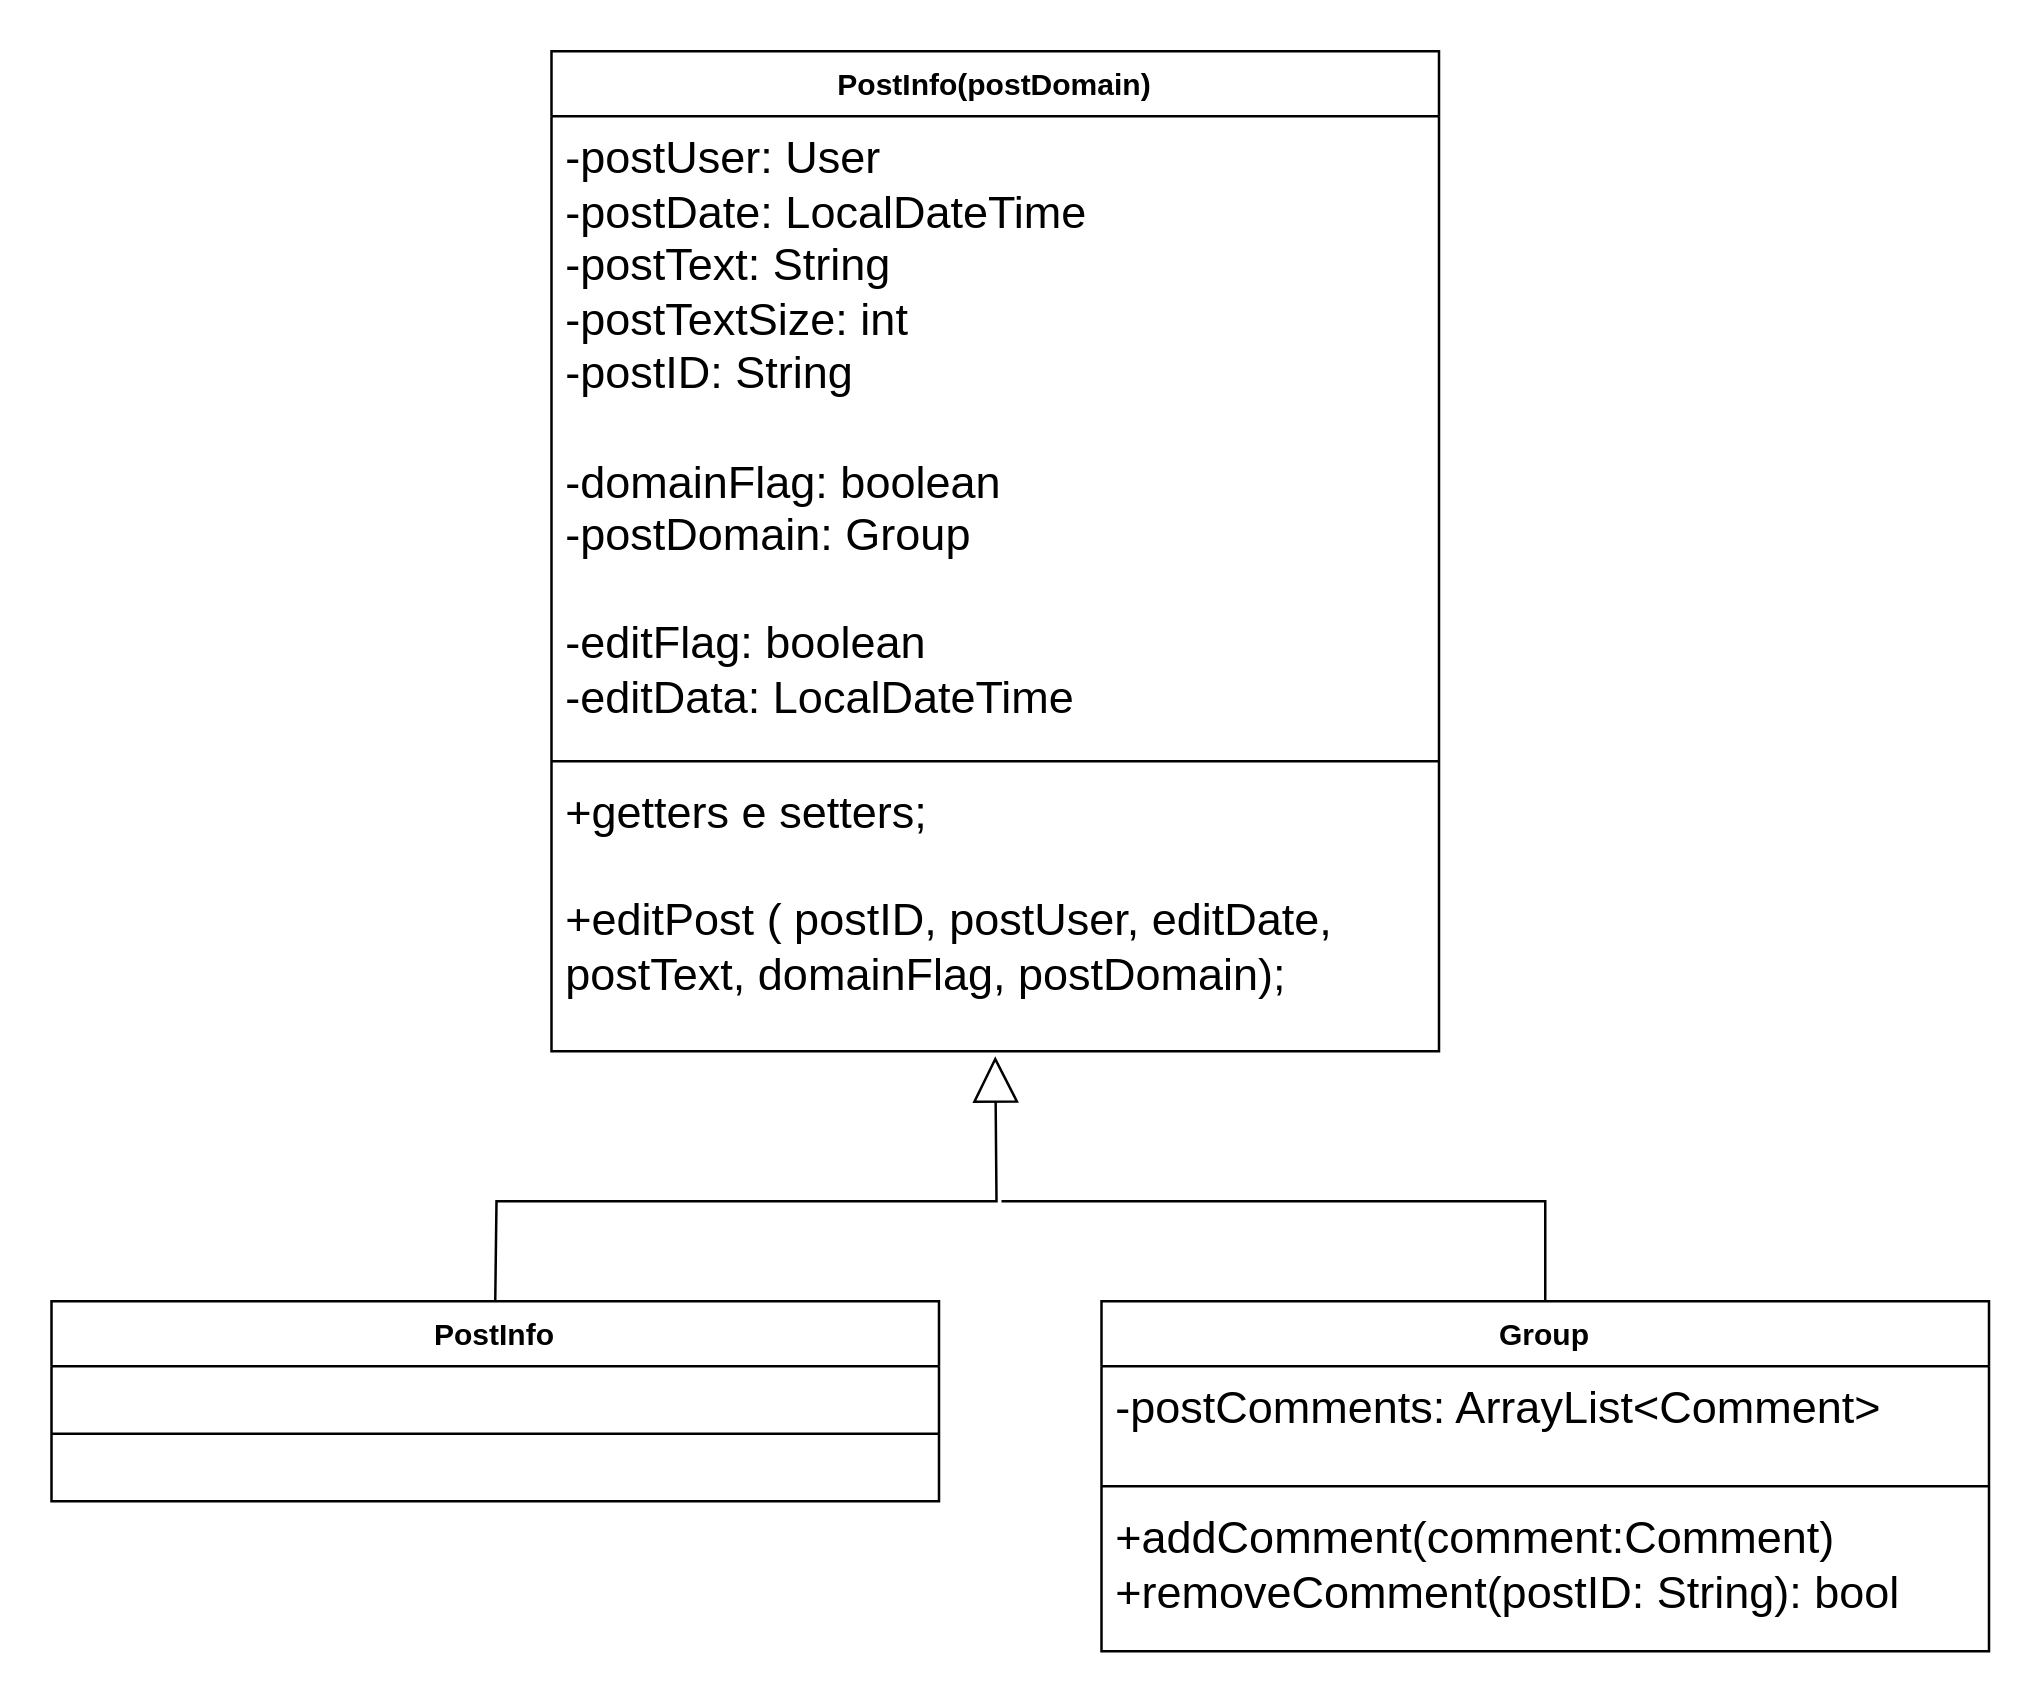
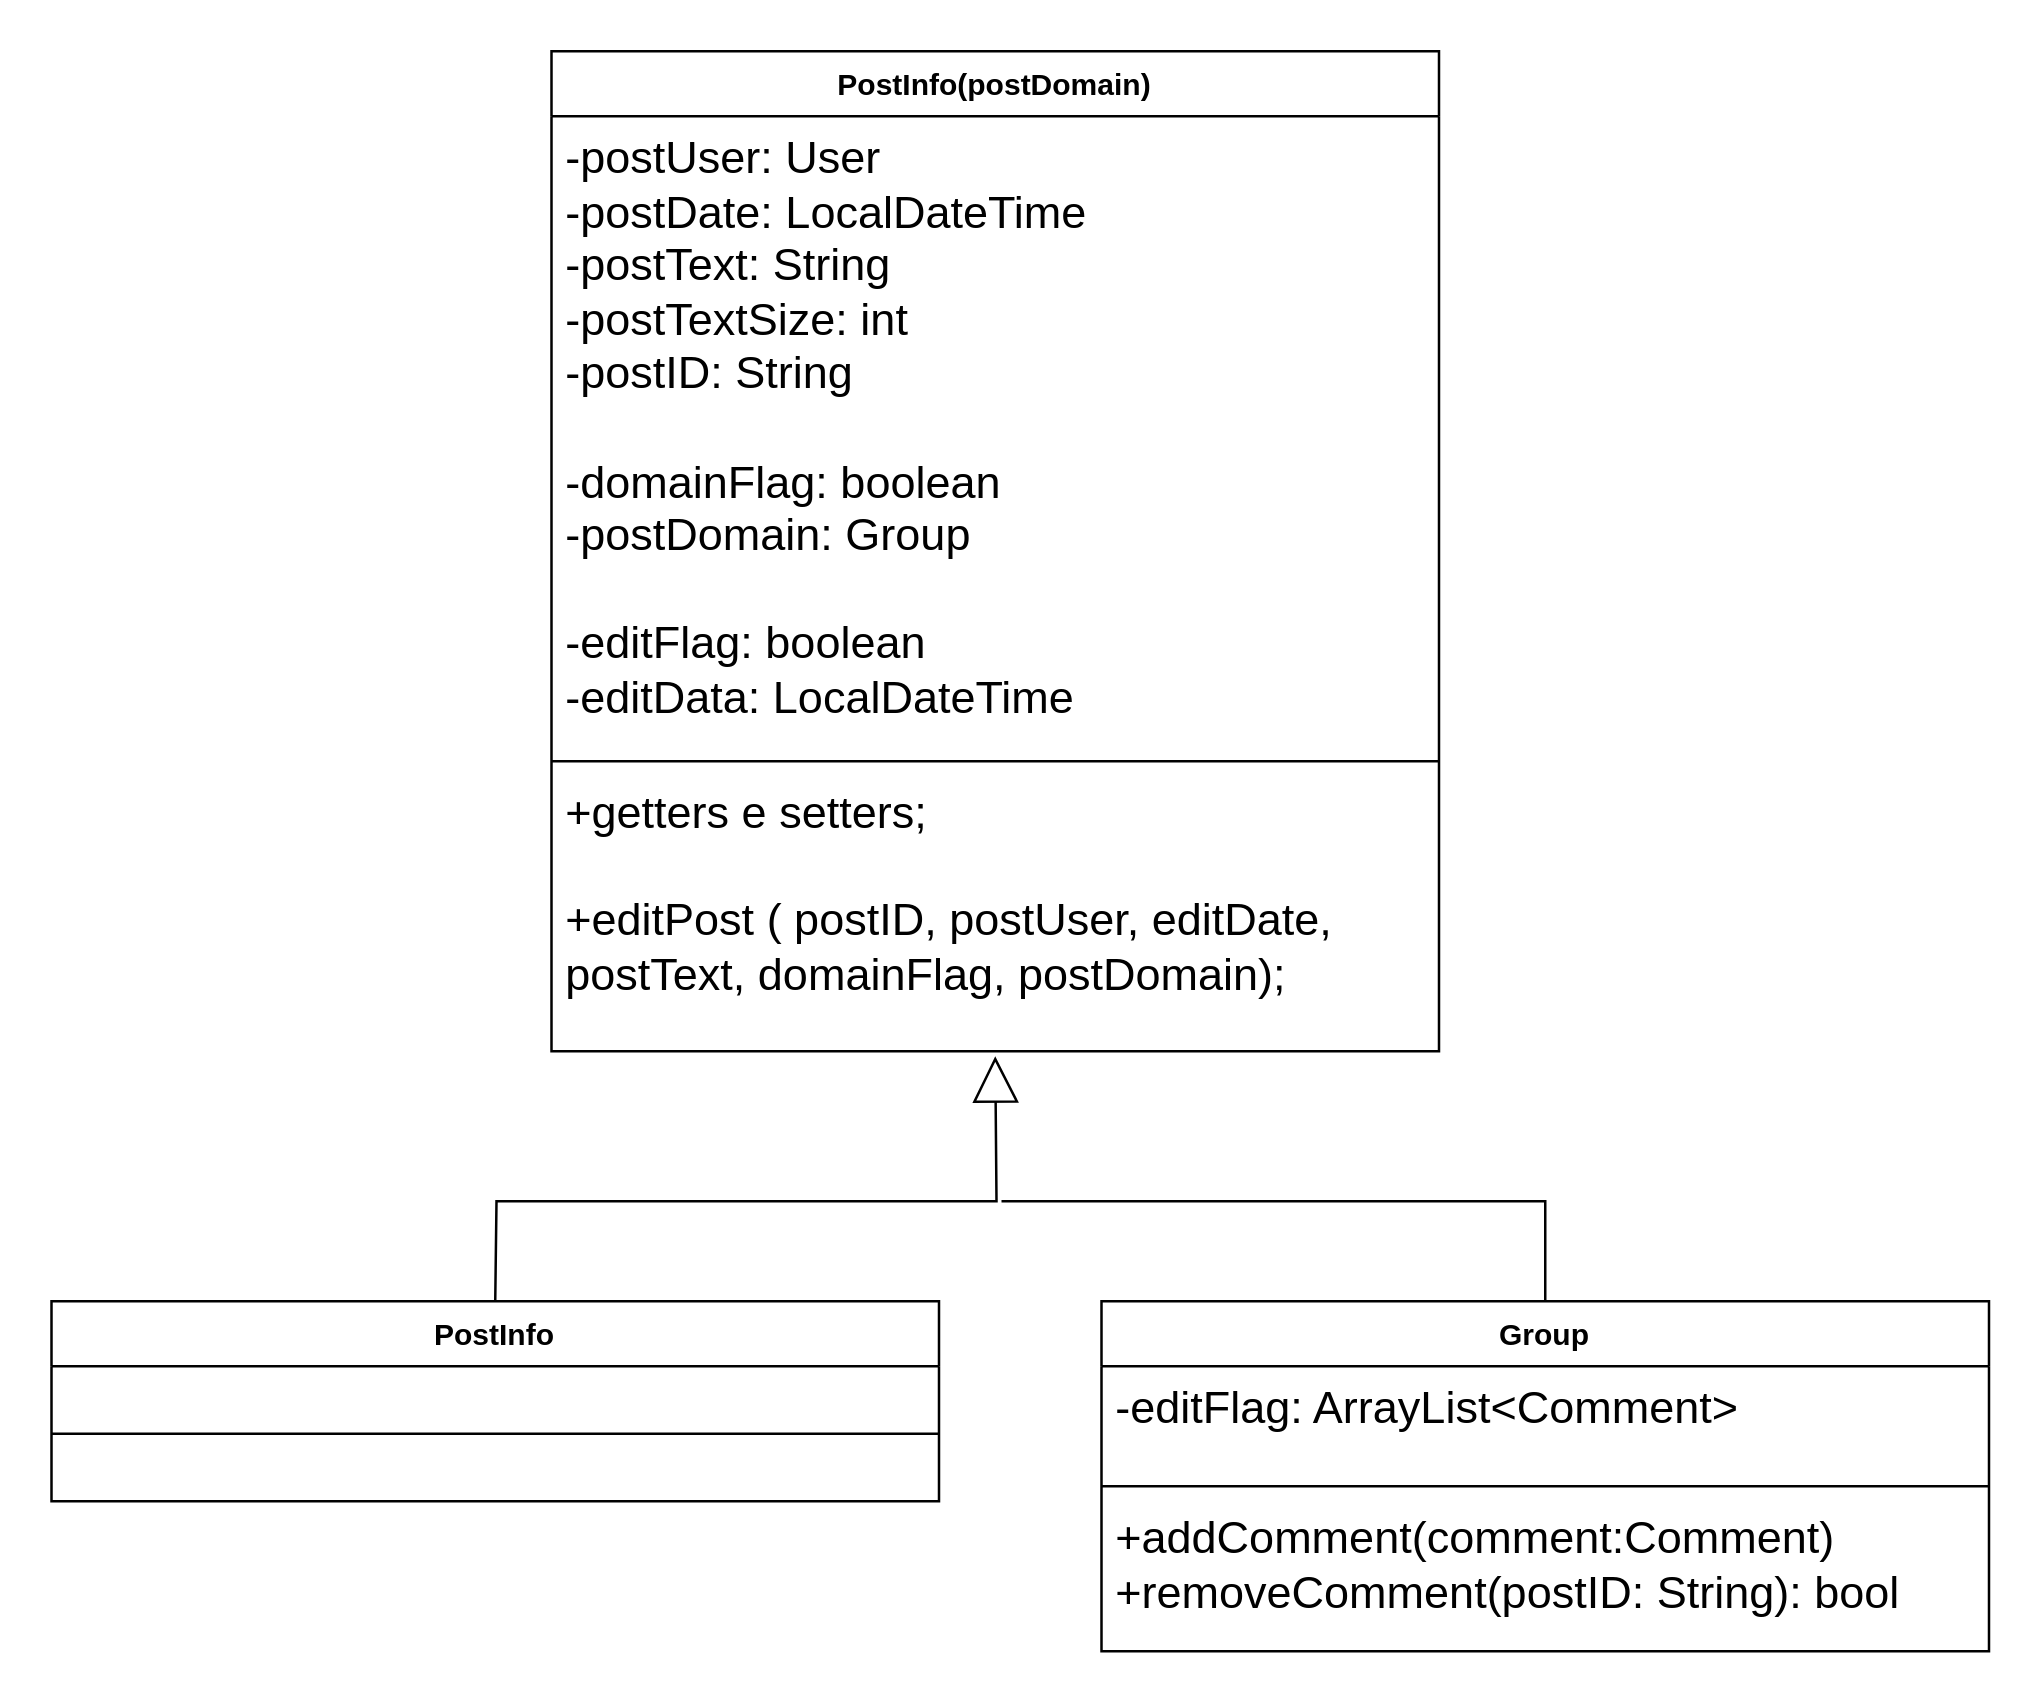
(1382, 1402) -> (1340, 1402)
